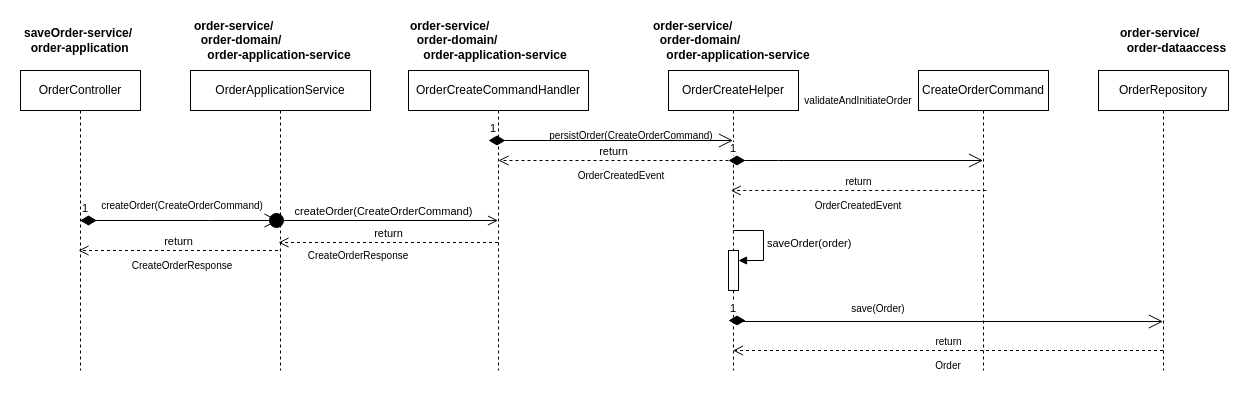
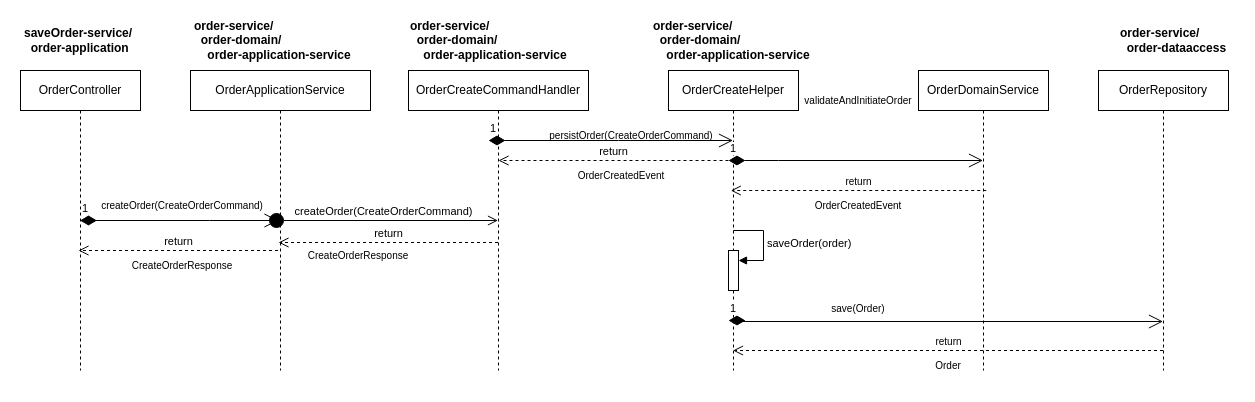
(984, 91) -> (984, 91)
(879, 309) -> (859, 309)
